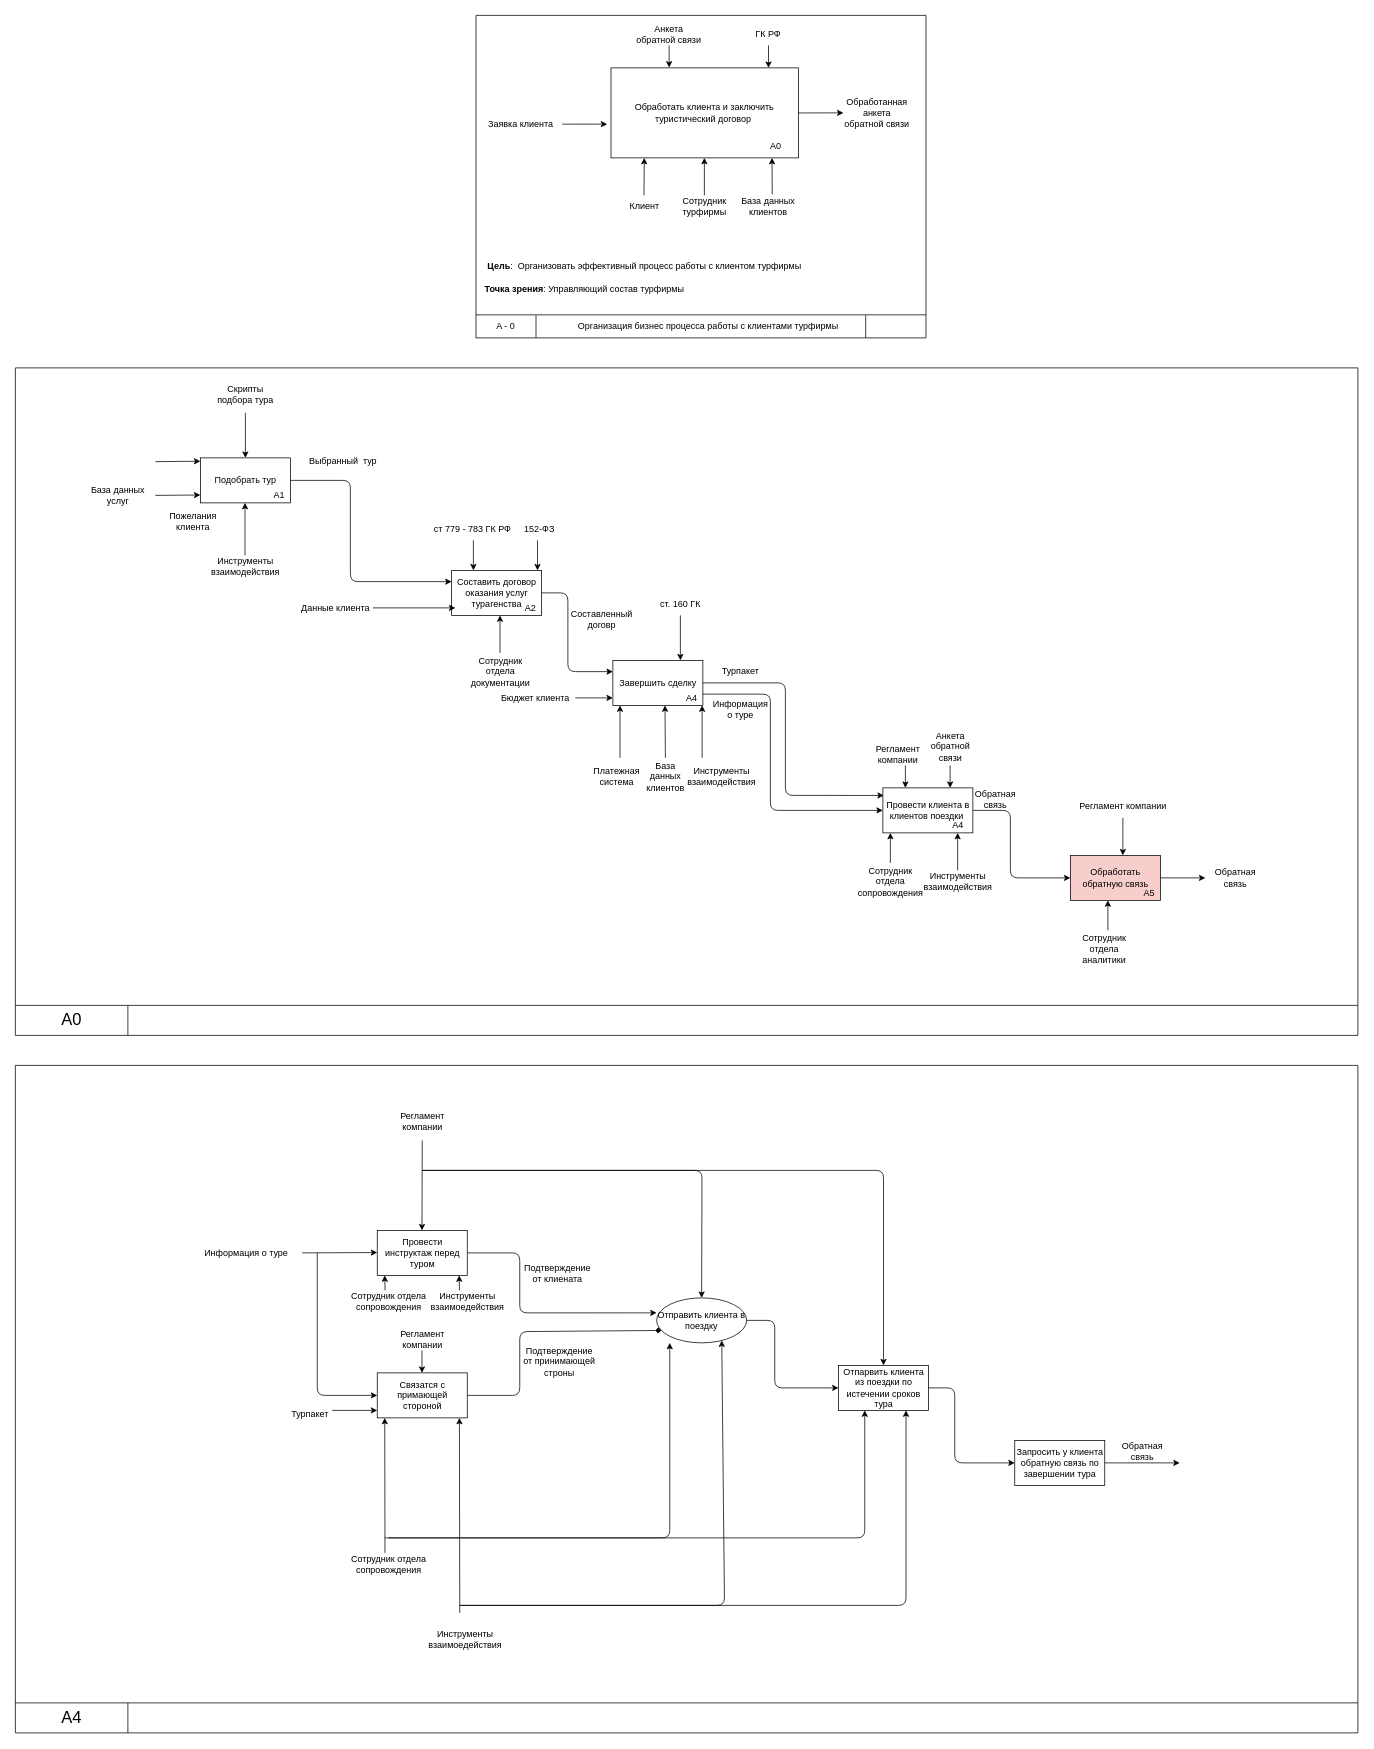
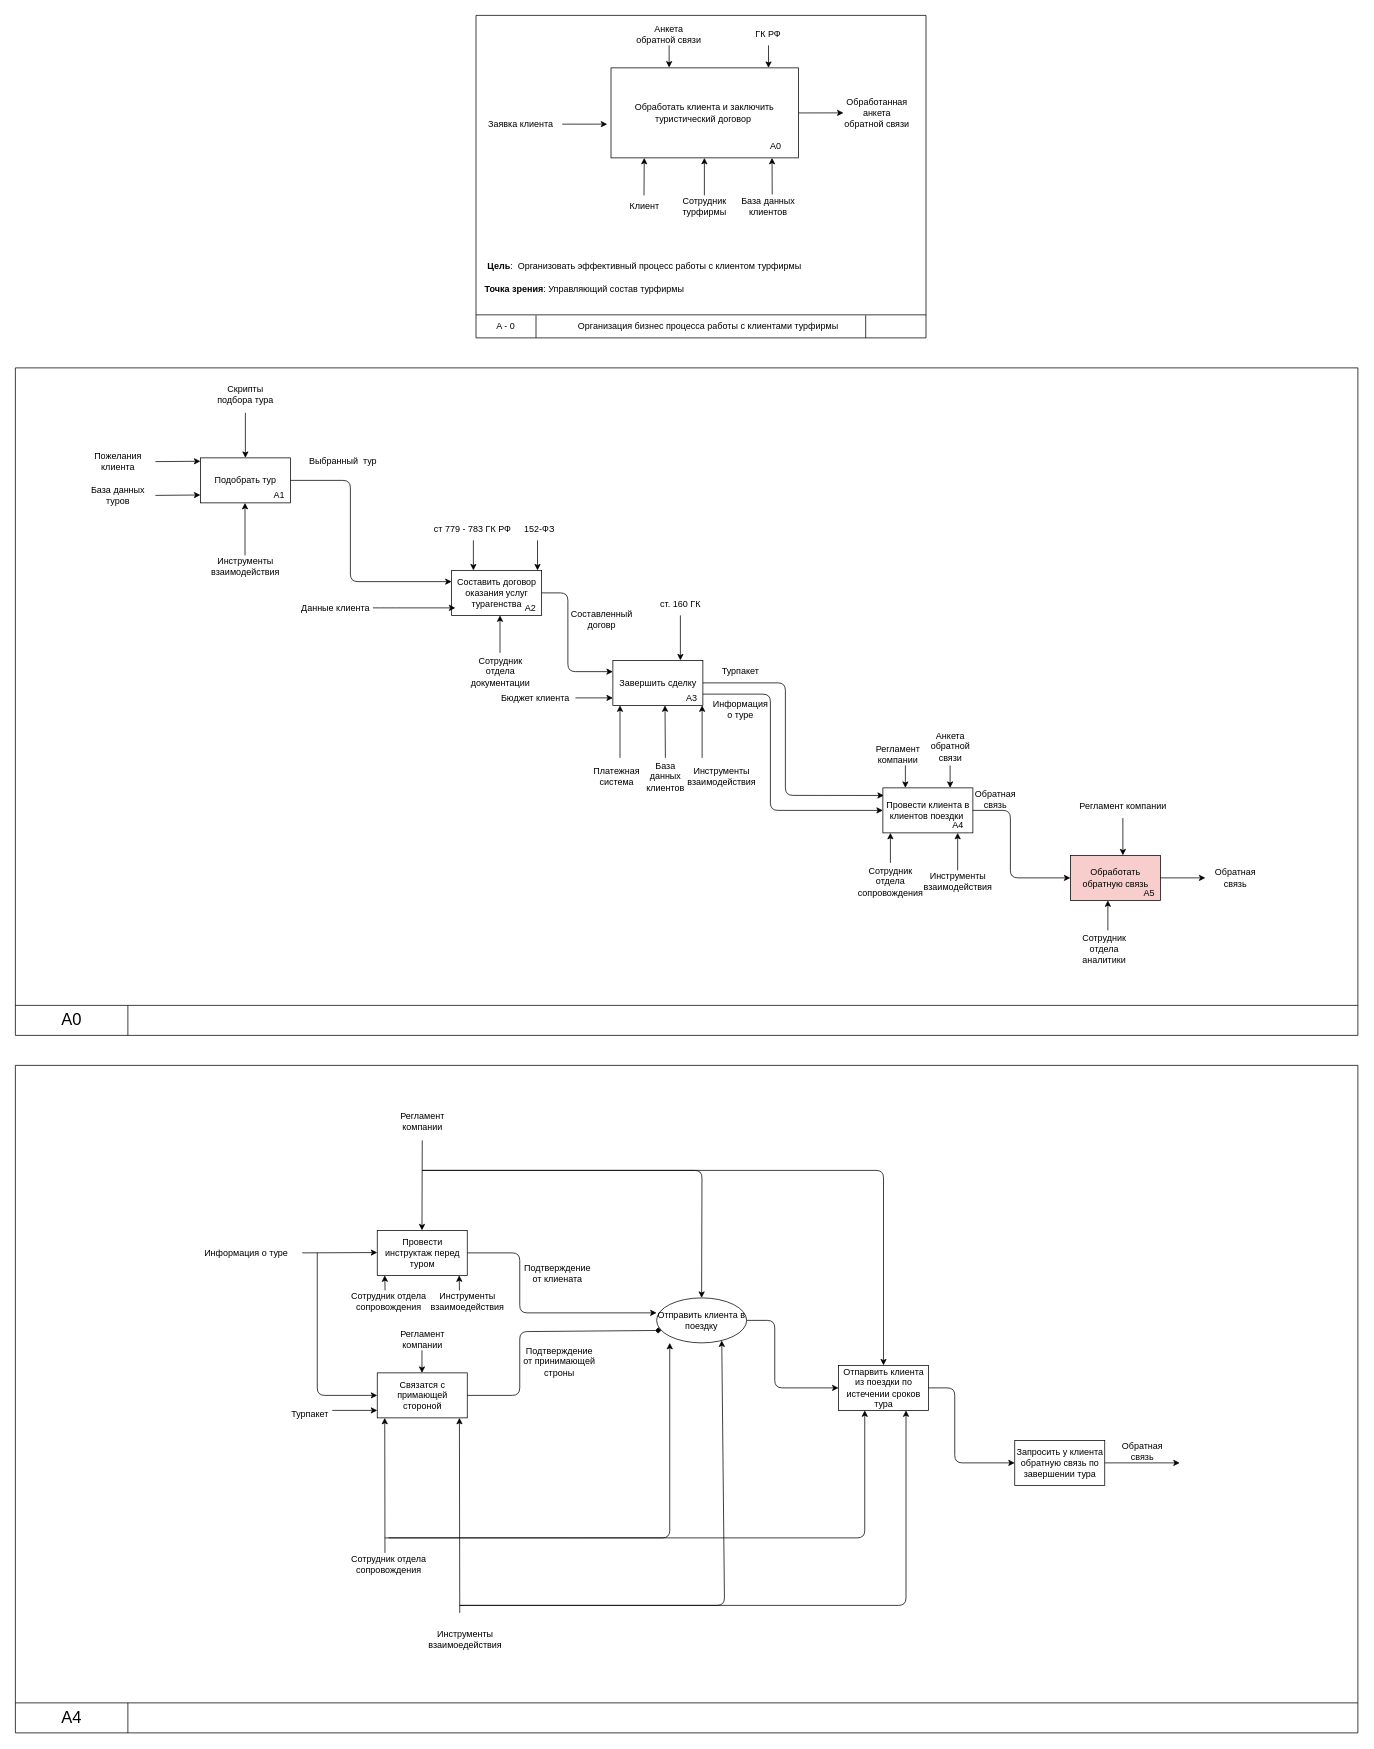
(118, 495) -> (118, 495)
(193, 522) -> (118, 462)
(692, 698) -> (692, 698)
